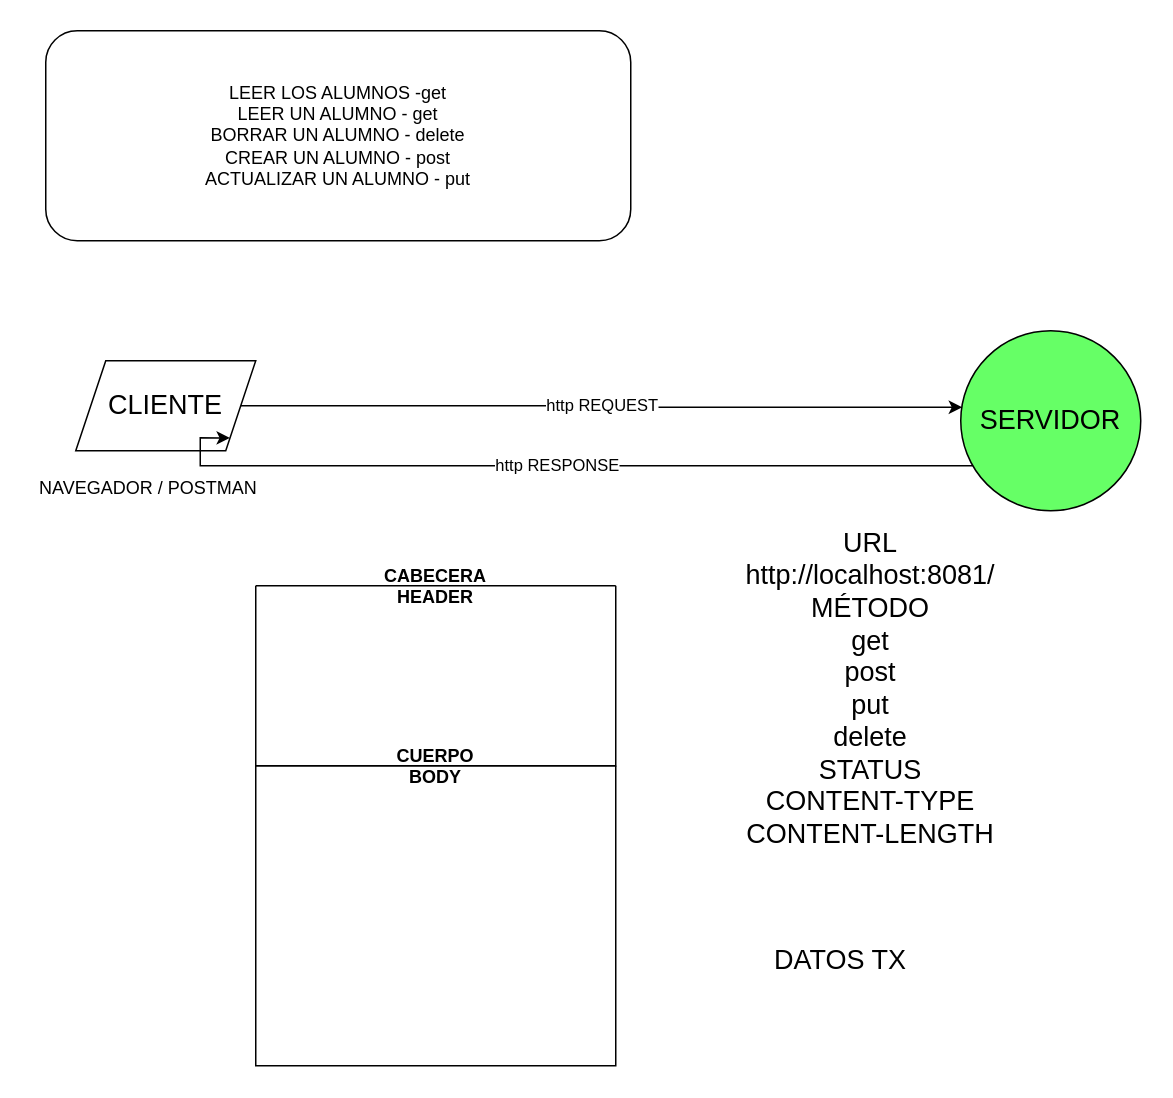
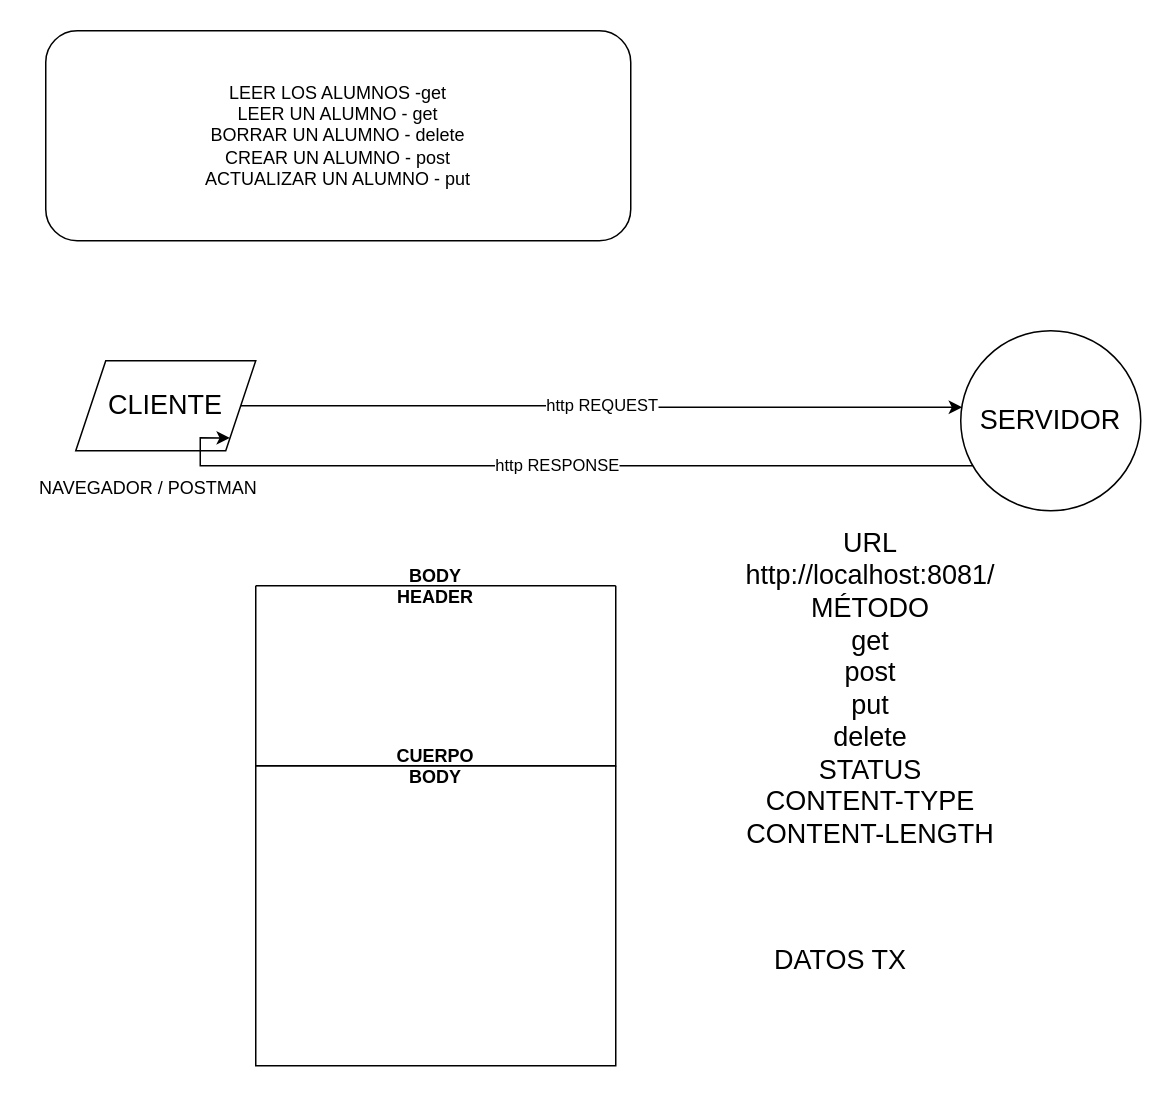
(1051, 421) -> (1051, 421)
(435, 576) -> (435, 576)
